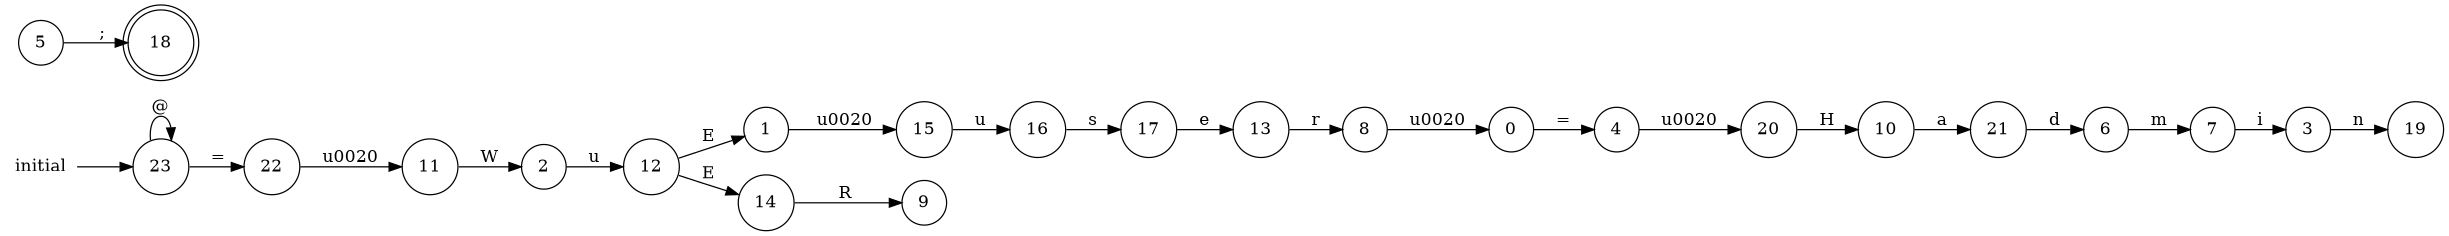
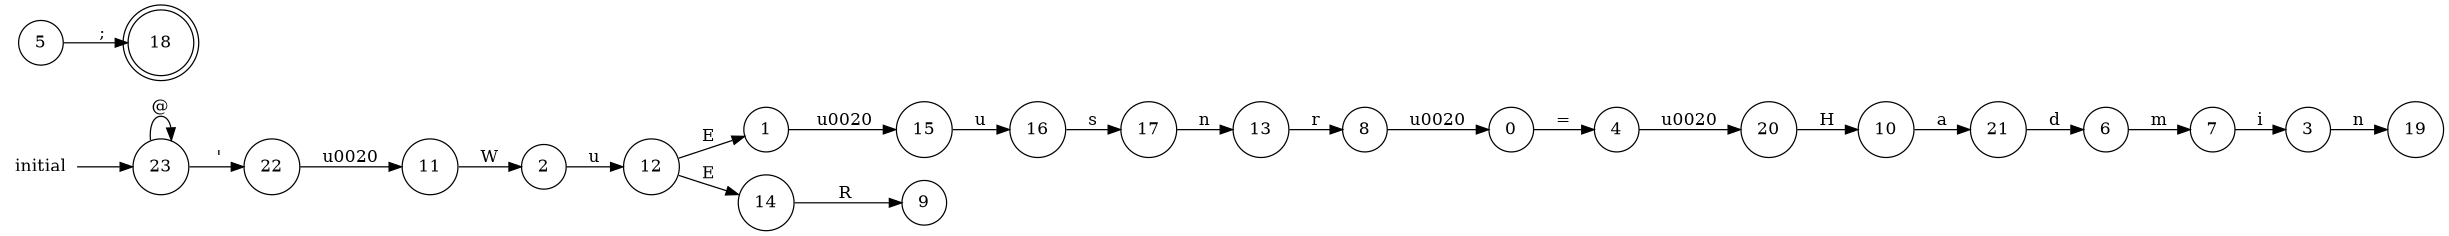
(1205, 120) -> (1205, 120)
(219, 158) -> (219, 158)
